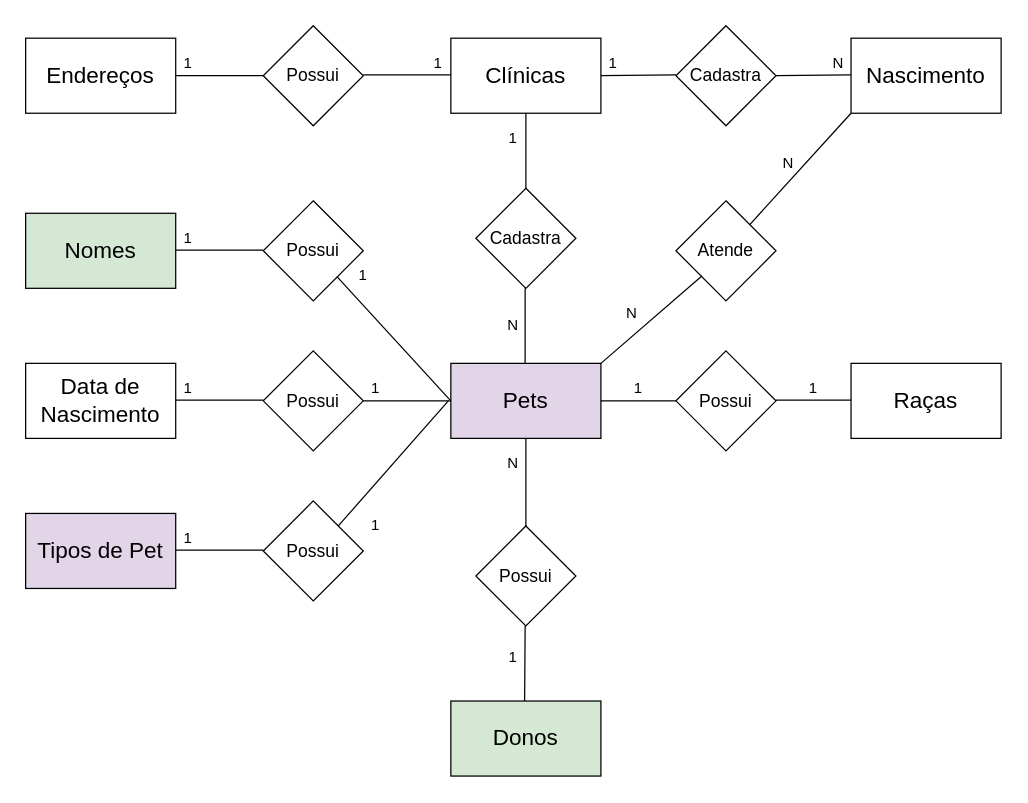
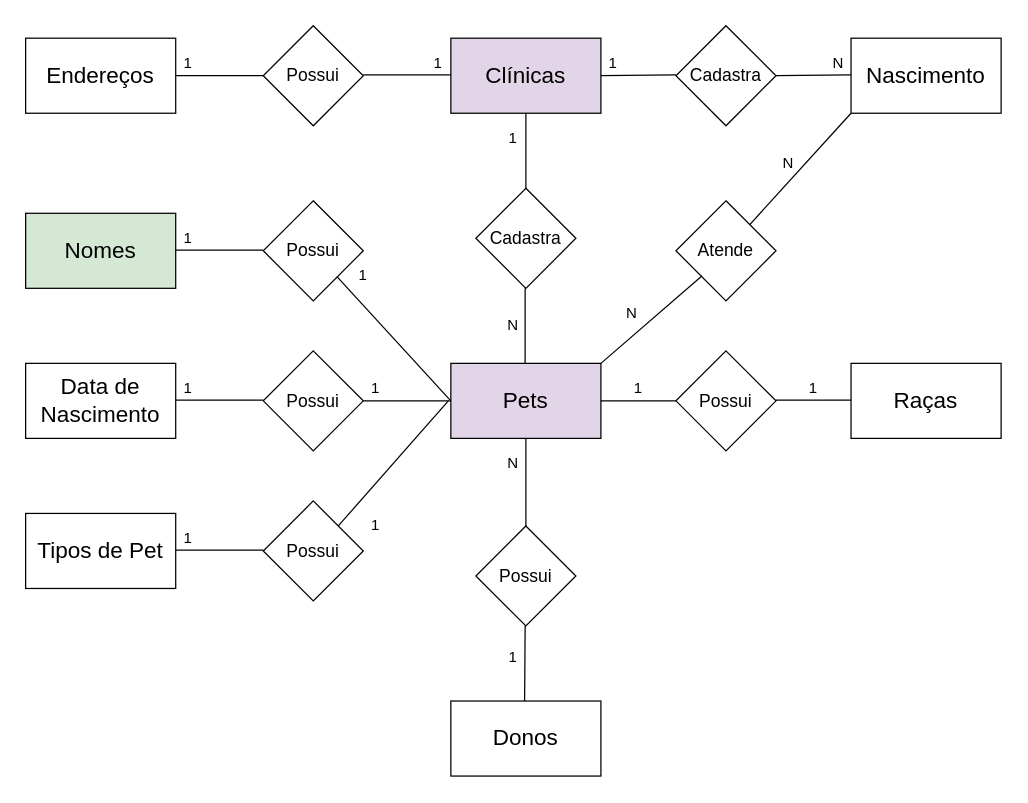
(526, 76) -> (526, 76)
(101, 551) -> (101, 551)
(526, 738) -> (526, 738)
